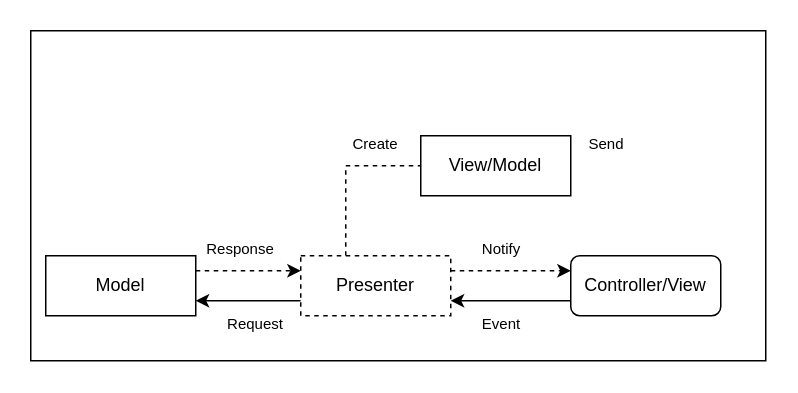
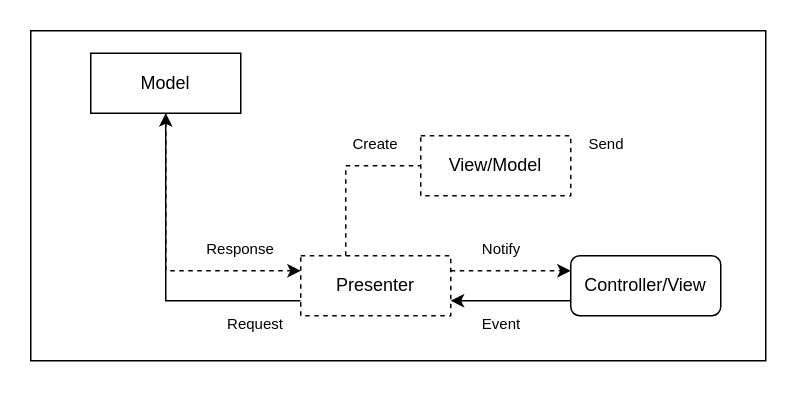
(496, 166) -> (496, 166)
(121, 286) -> (166, 83)
